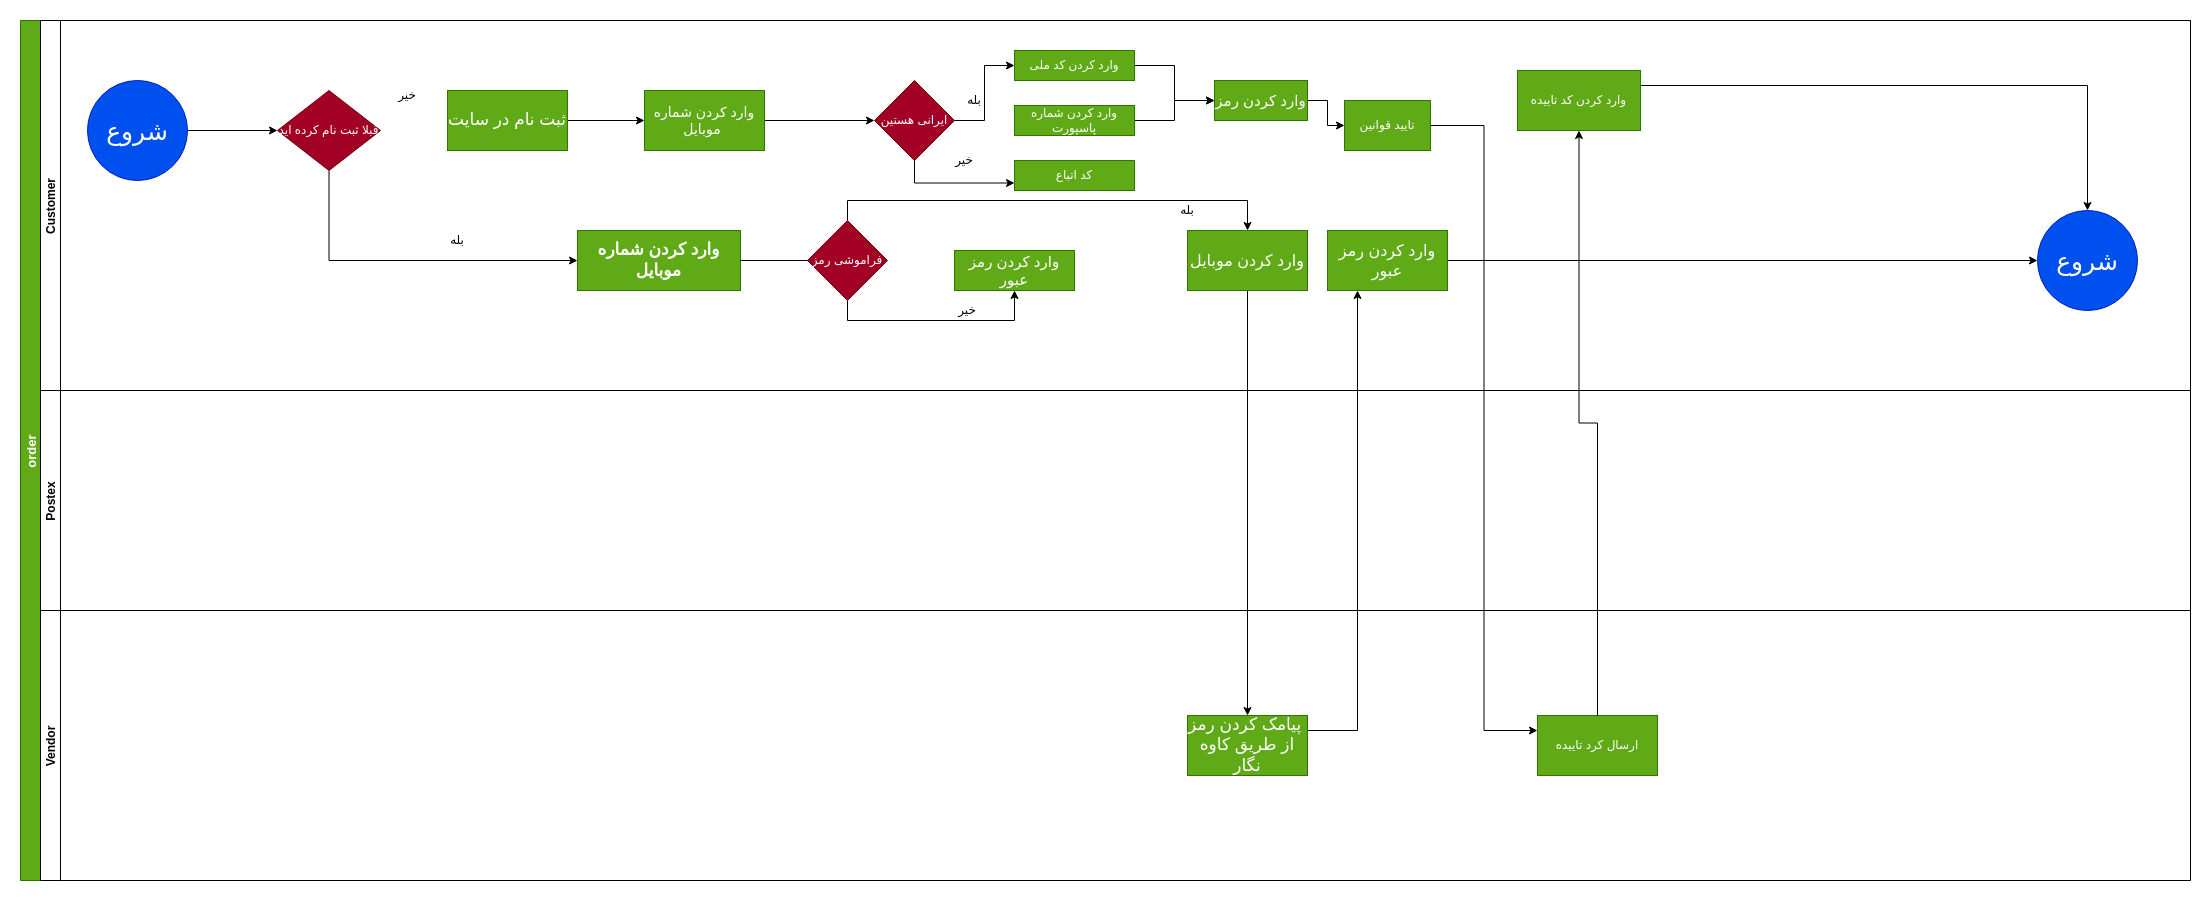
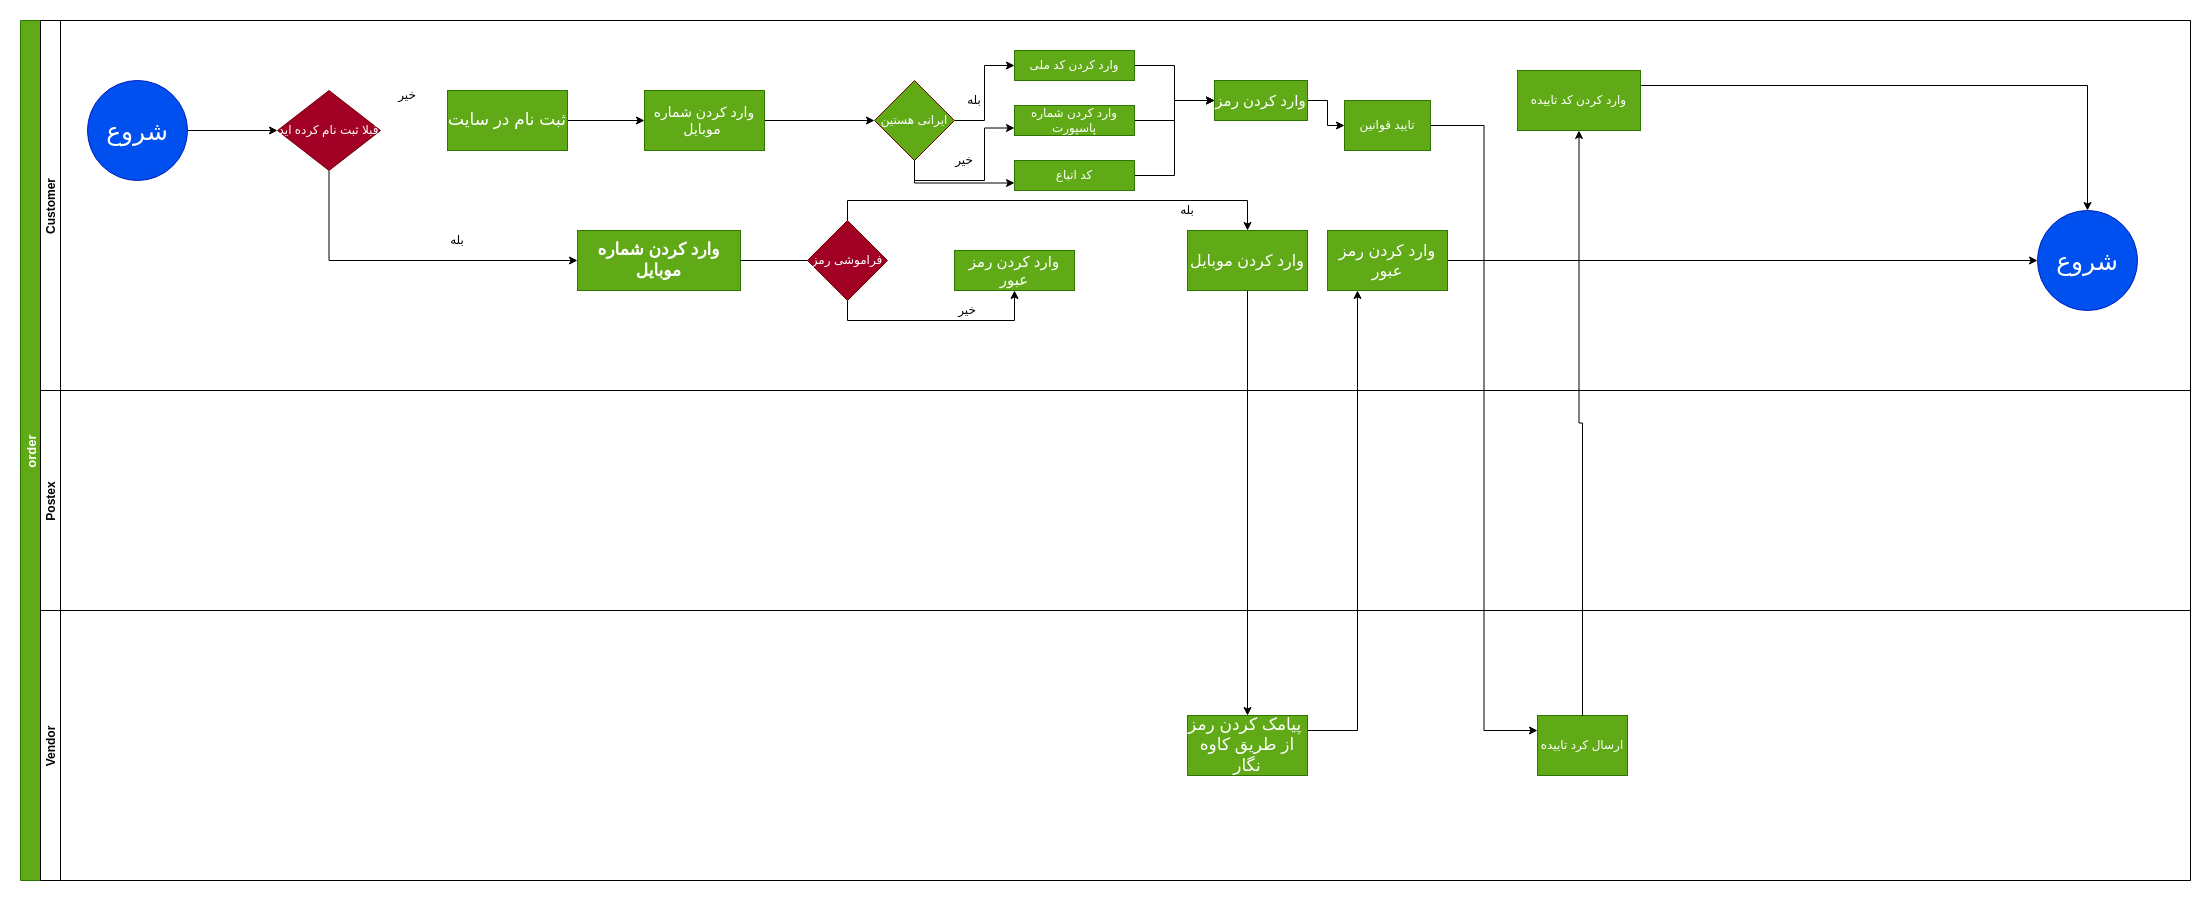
(915, 121) -> (915, 121)
none -> (1175, 169)
none -> (985, 177)
(1598, 746) -> (1583, 746)
